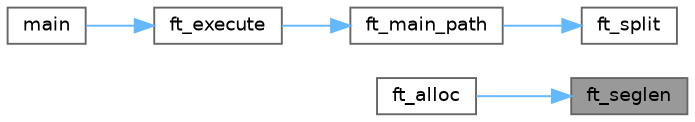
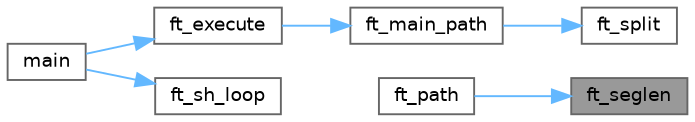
none -> (218, 96)
(427, 96) -> (427, 96)
